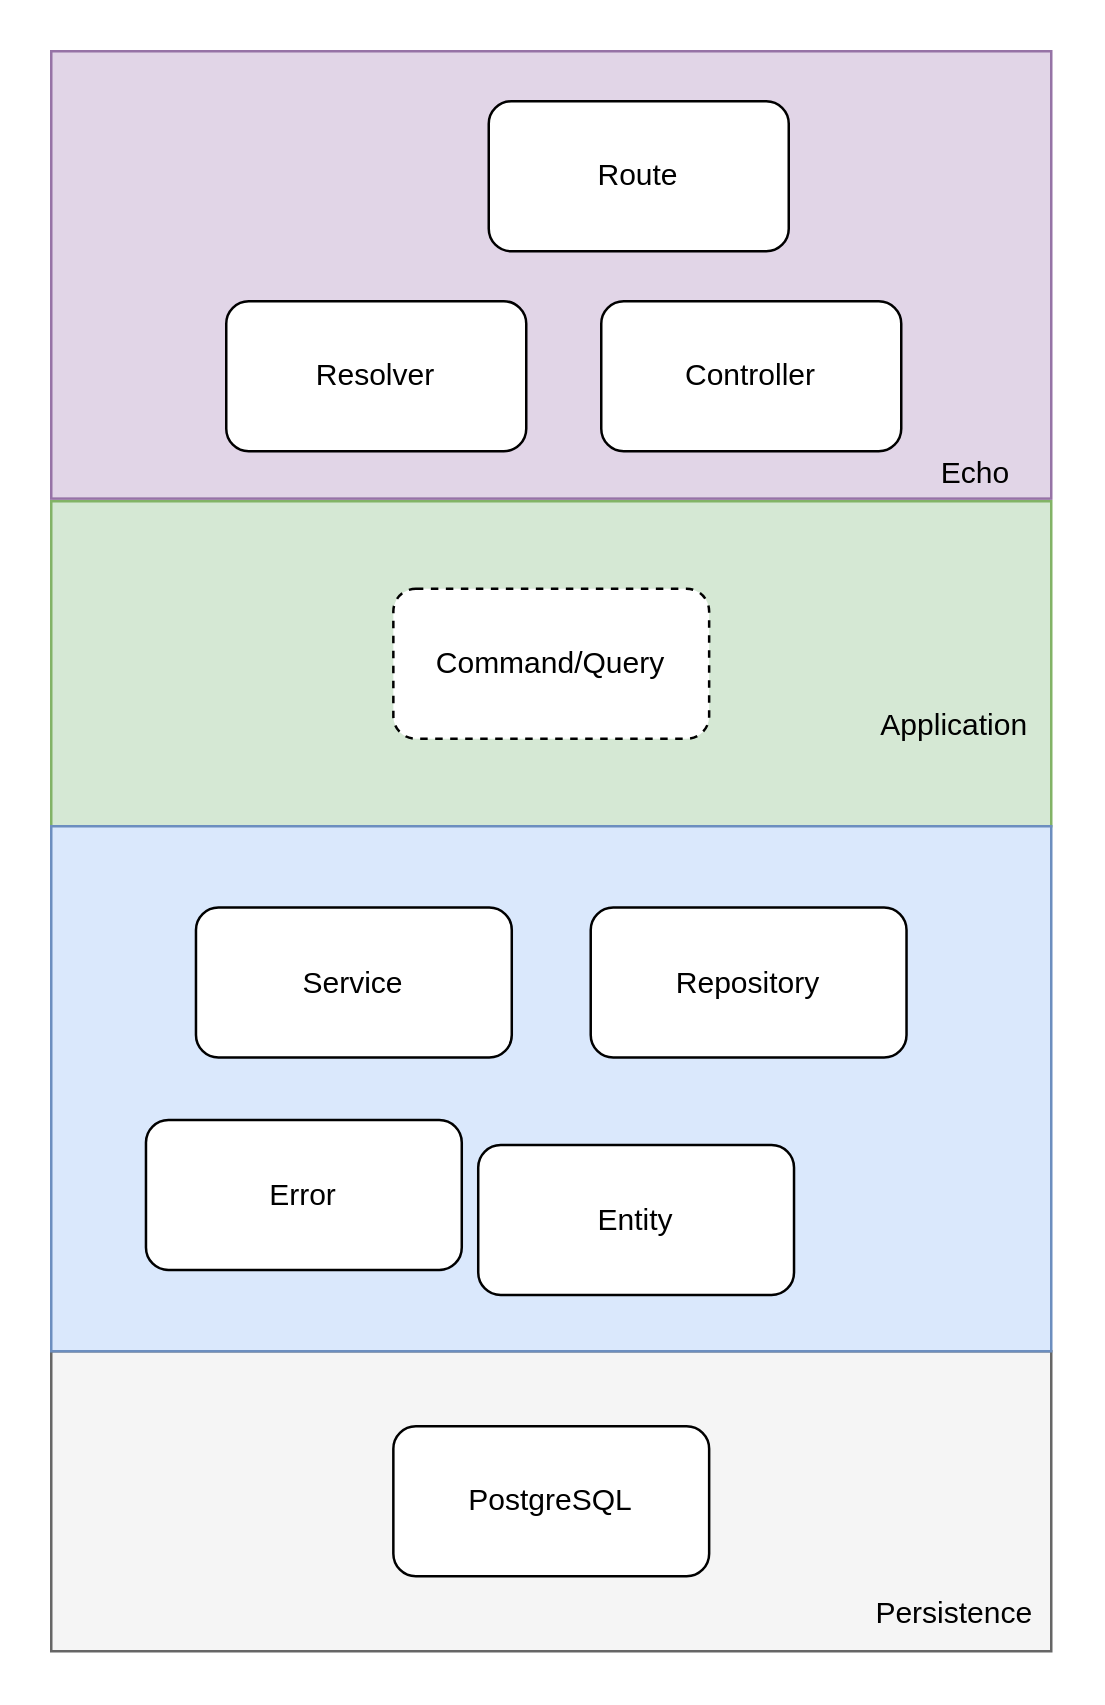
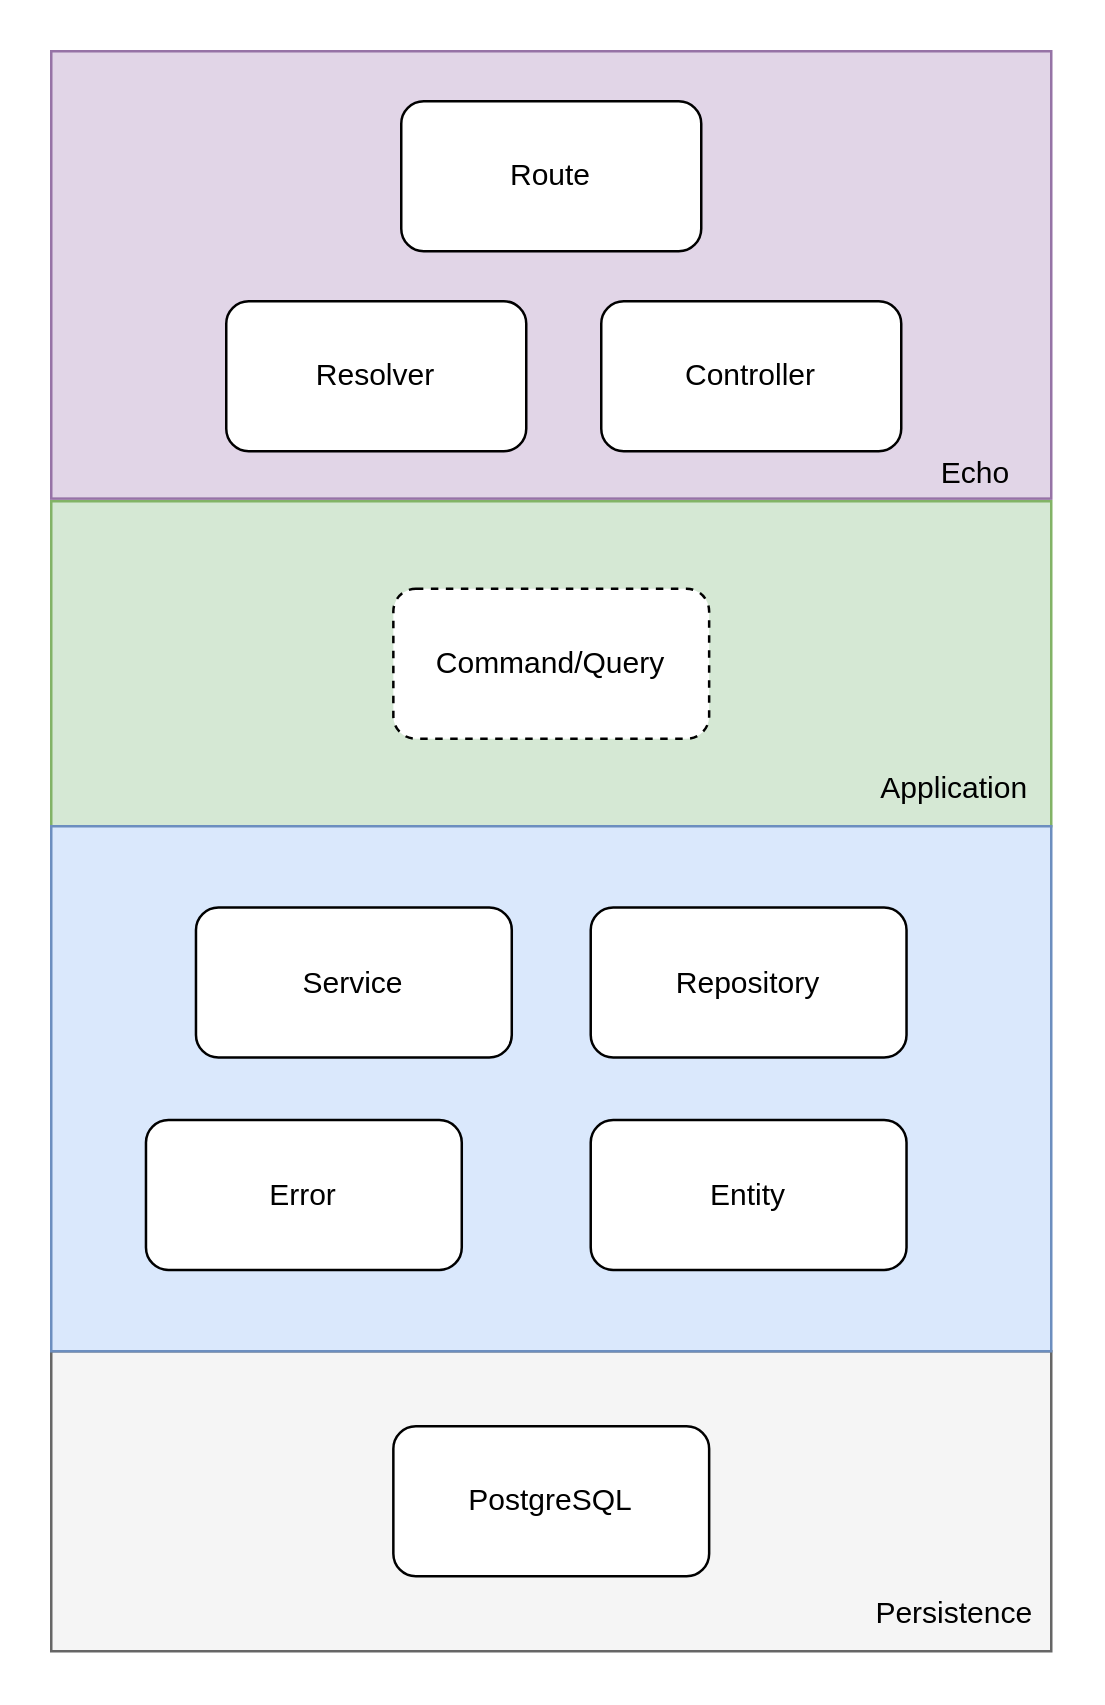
(639, 176) -> (551, 176)
(955, 726) -> (955, 789)
(636, 1220) -> (749, 1195)
